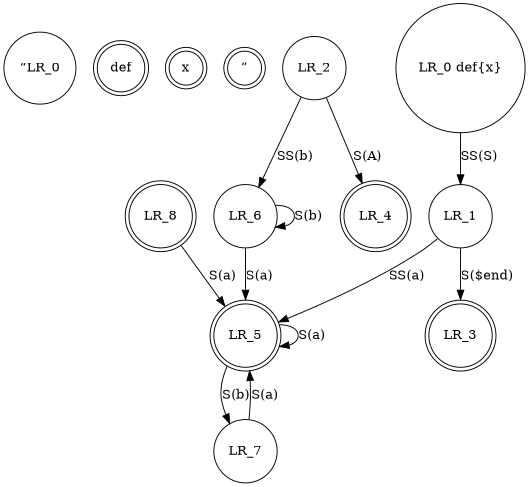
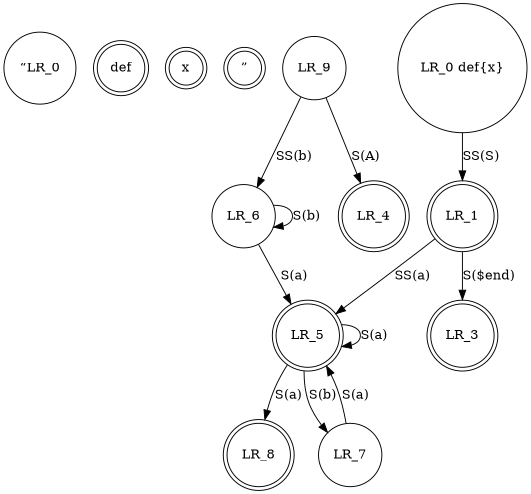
(314, 68) -> (314, 68)
(461, 216) -> (462, 216)
(200, 272) -> (275, 387)
